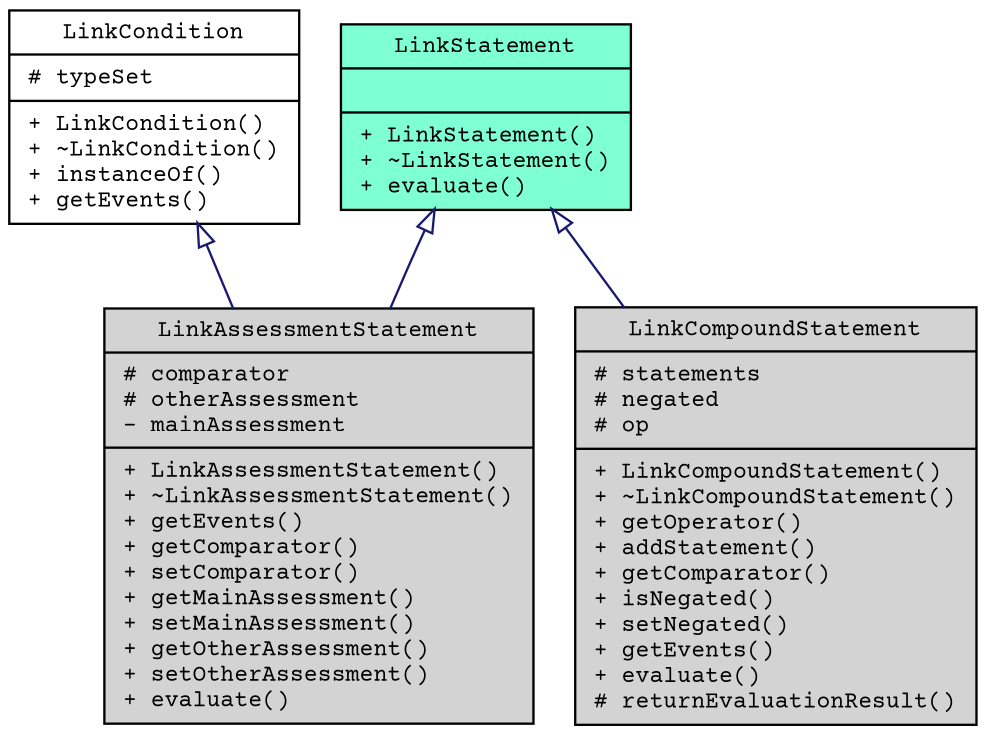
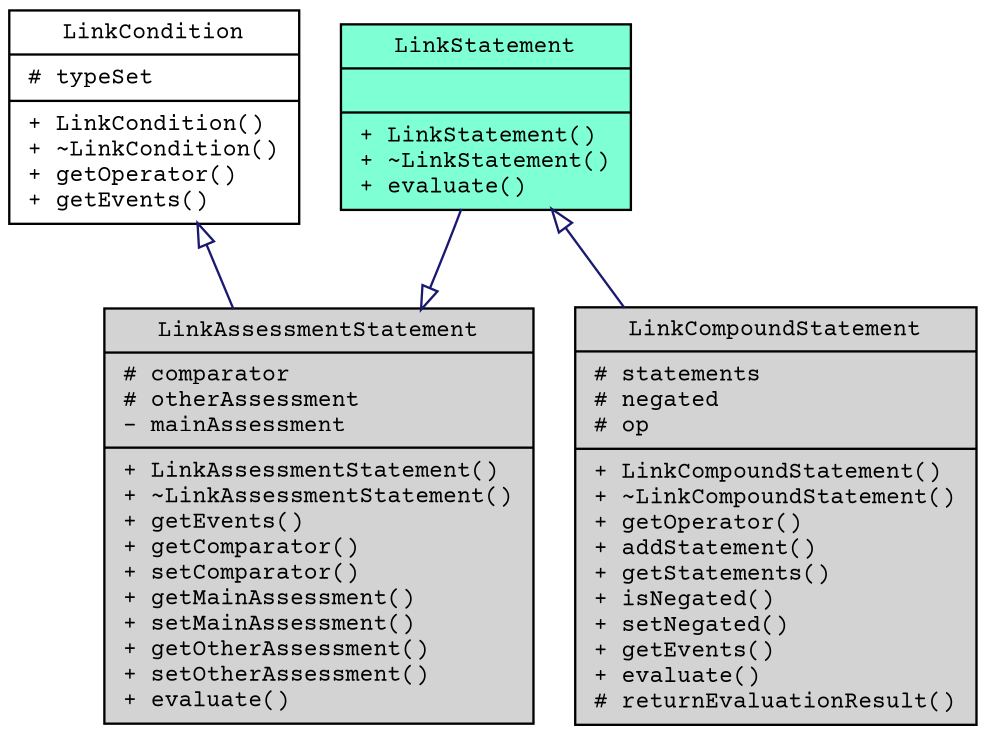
(126, 174) -> (133, 174)
(407, 270) -> (446, 249)
(713, 573) -> (713, 573)
